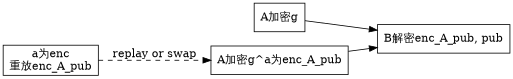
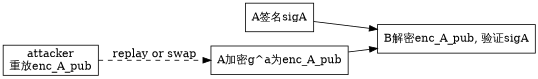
(280, 17) -> (280, 17)
(444, 39) -> (456, 39)
(51, 60) -> (51, 60)
